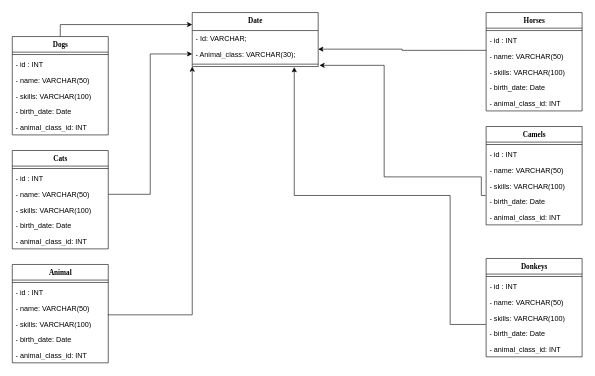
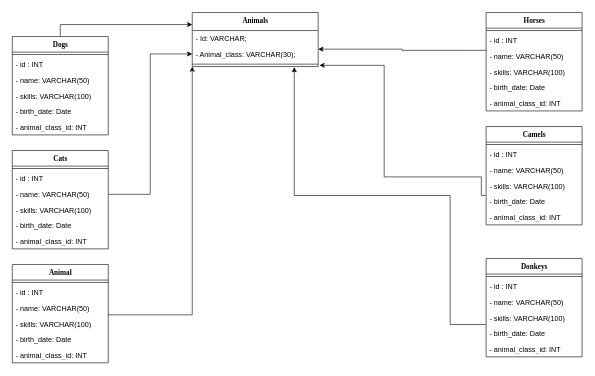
(256, 21) -> (256, 21)
